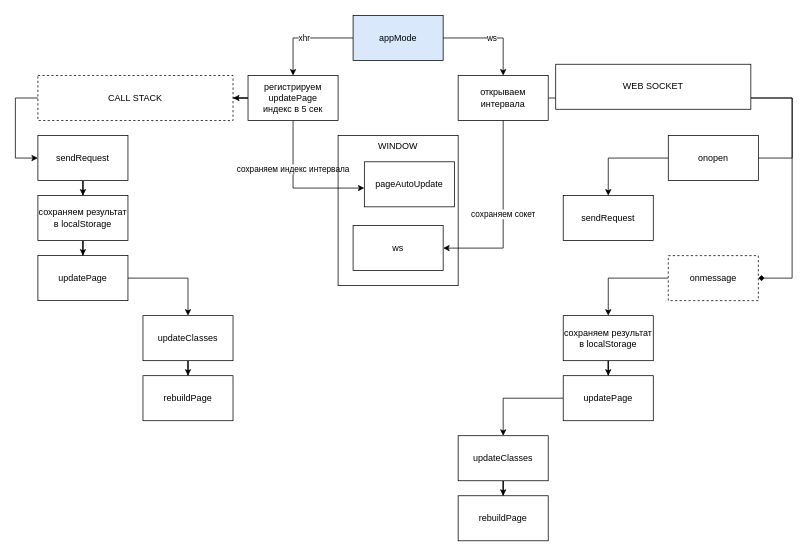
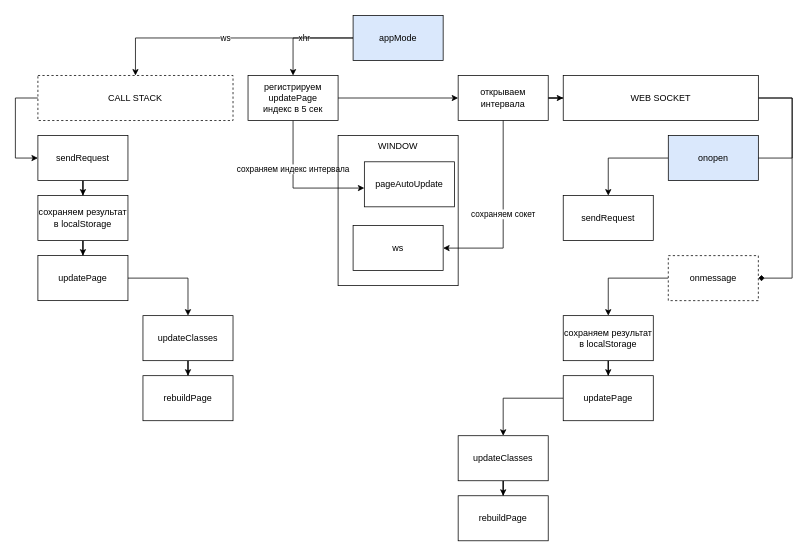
(503, 45) -> (135, 53)
(653, 87) -> (660, 98)
(238, 98) -> (451, 98)
(713, 158) -> (713, 158)
